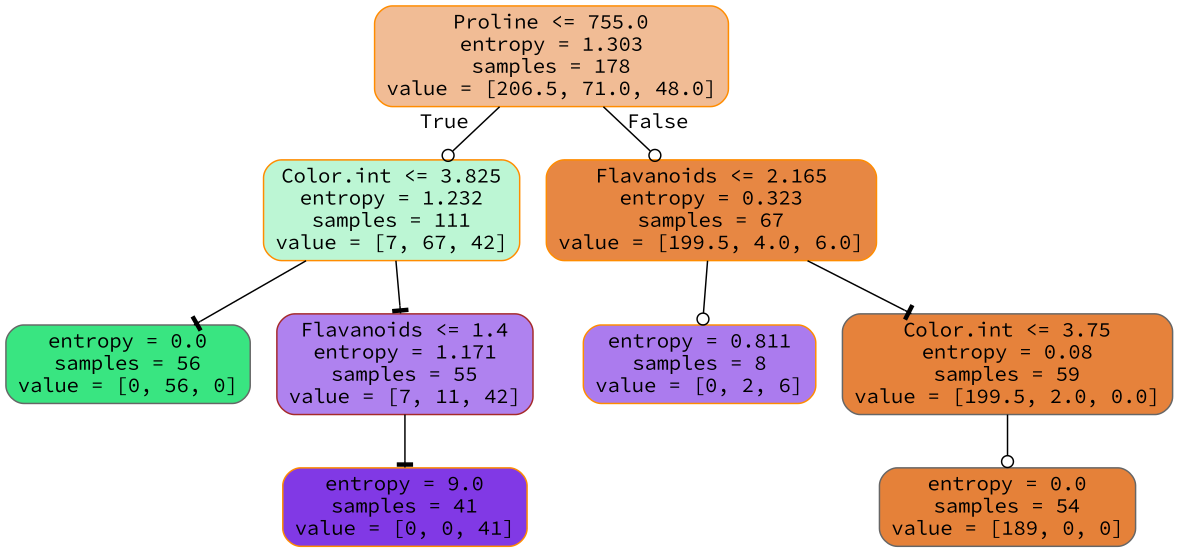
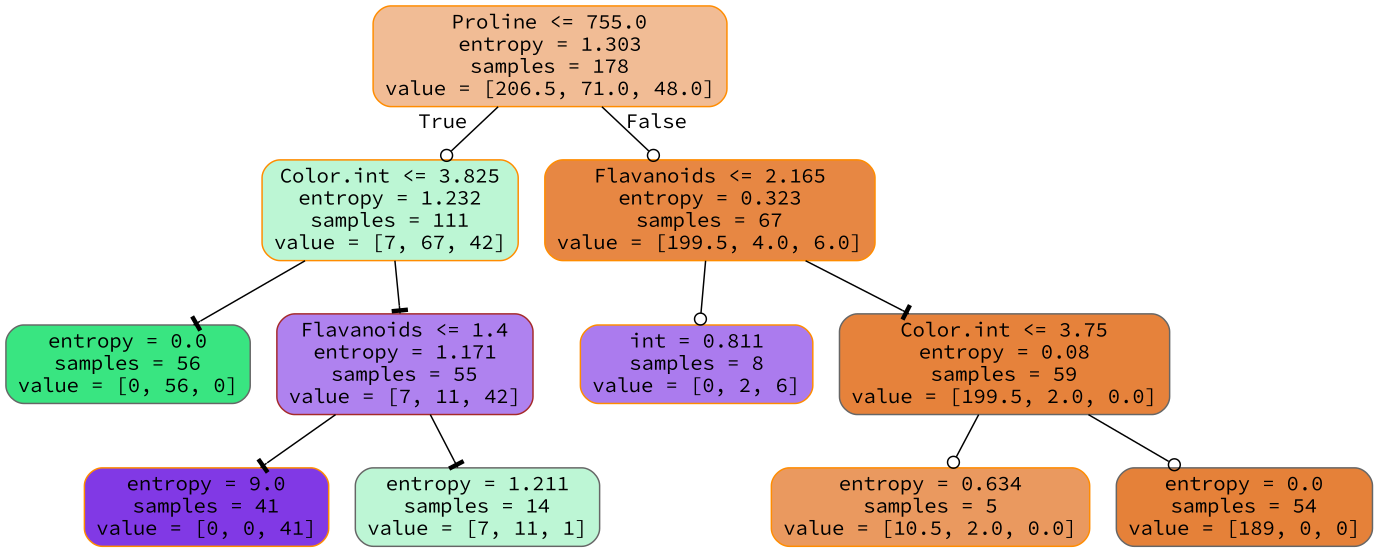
(700, 364) -> (697, 364)
none -> (477, 507)
none -> (931, 507)
